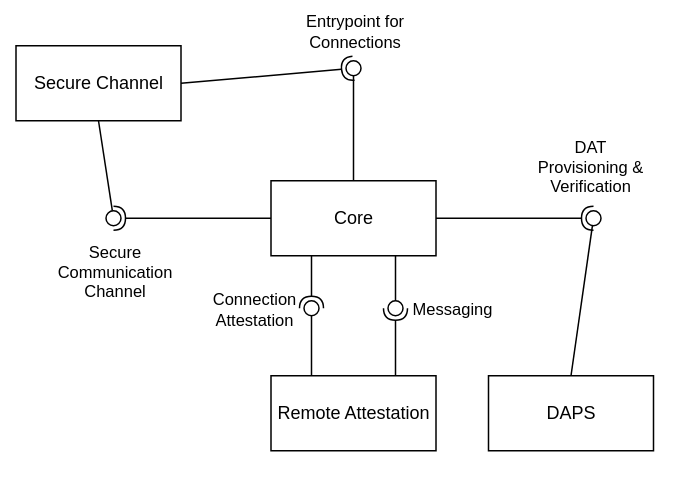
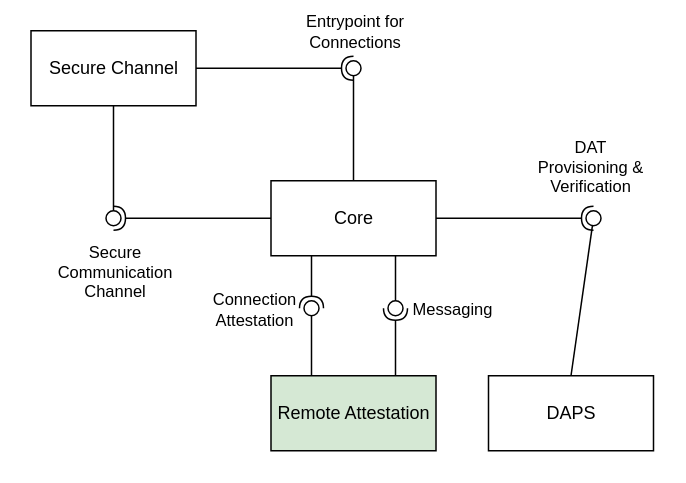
(98, 83) -> (113, 68)
(353, 413) -> (353, 413)
